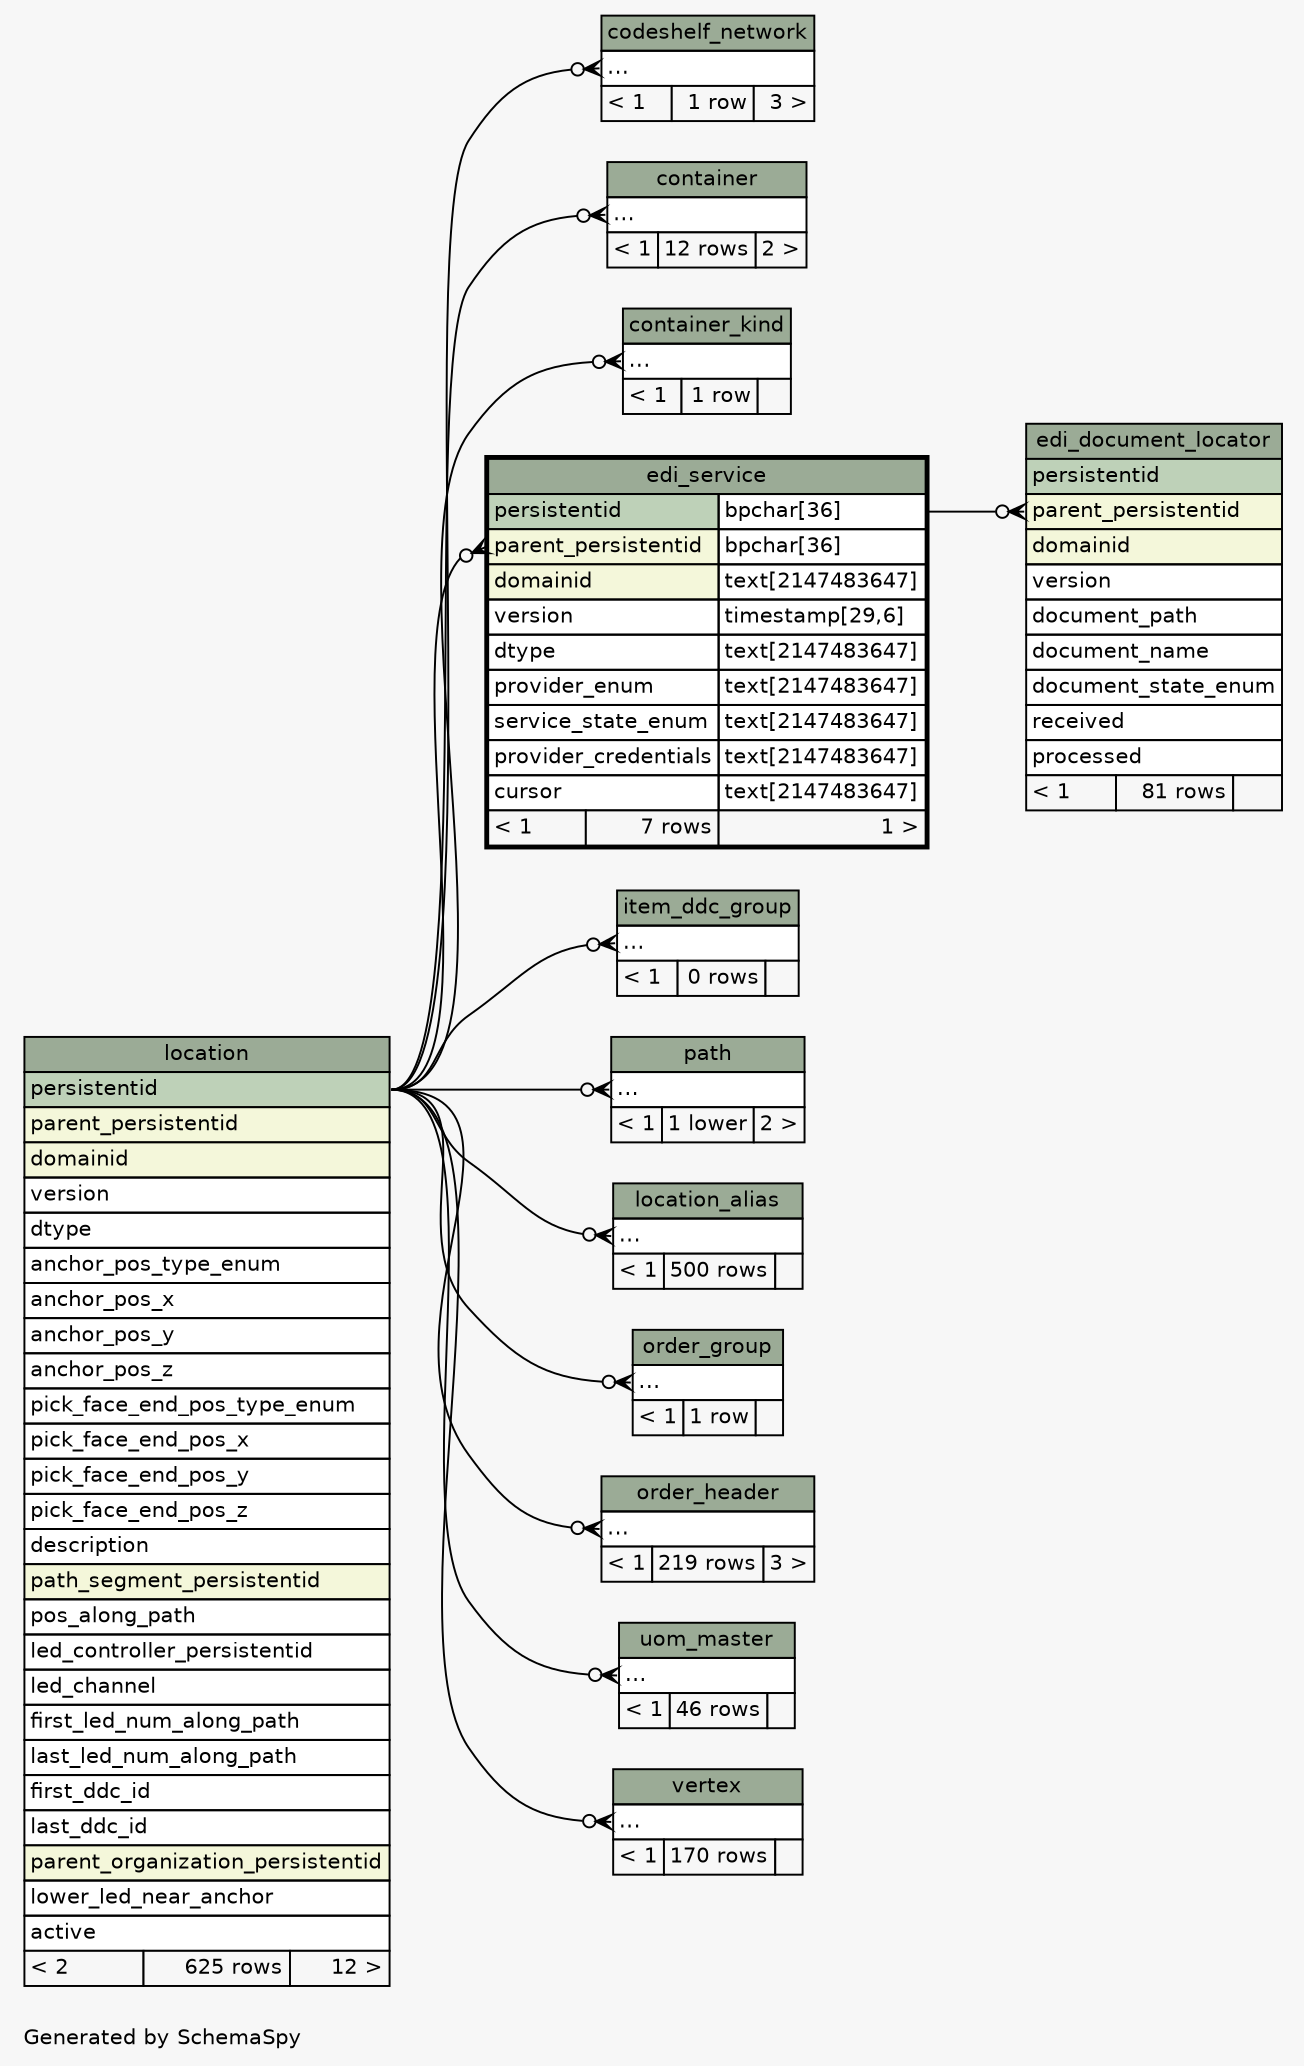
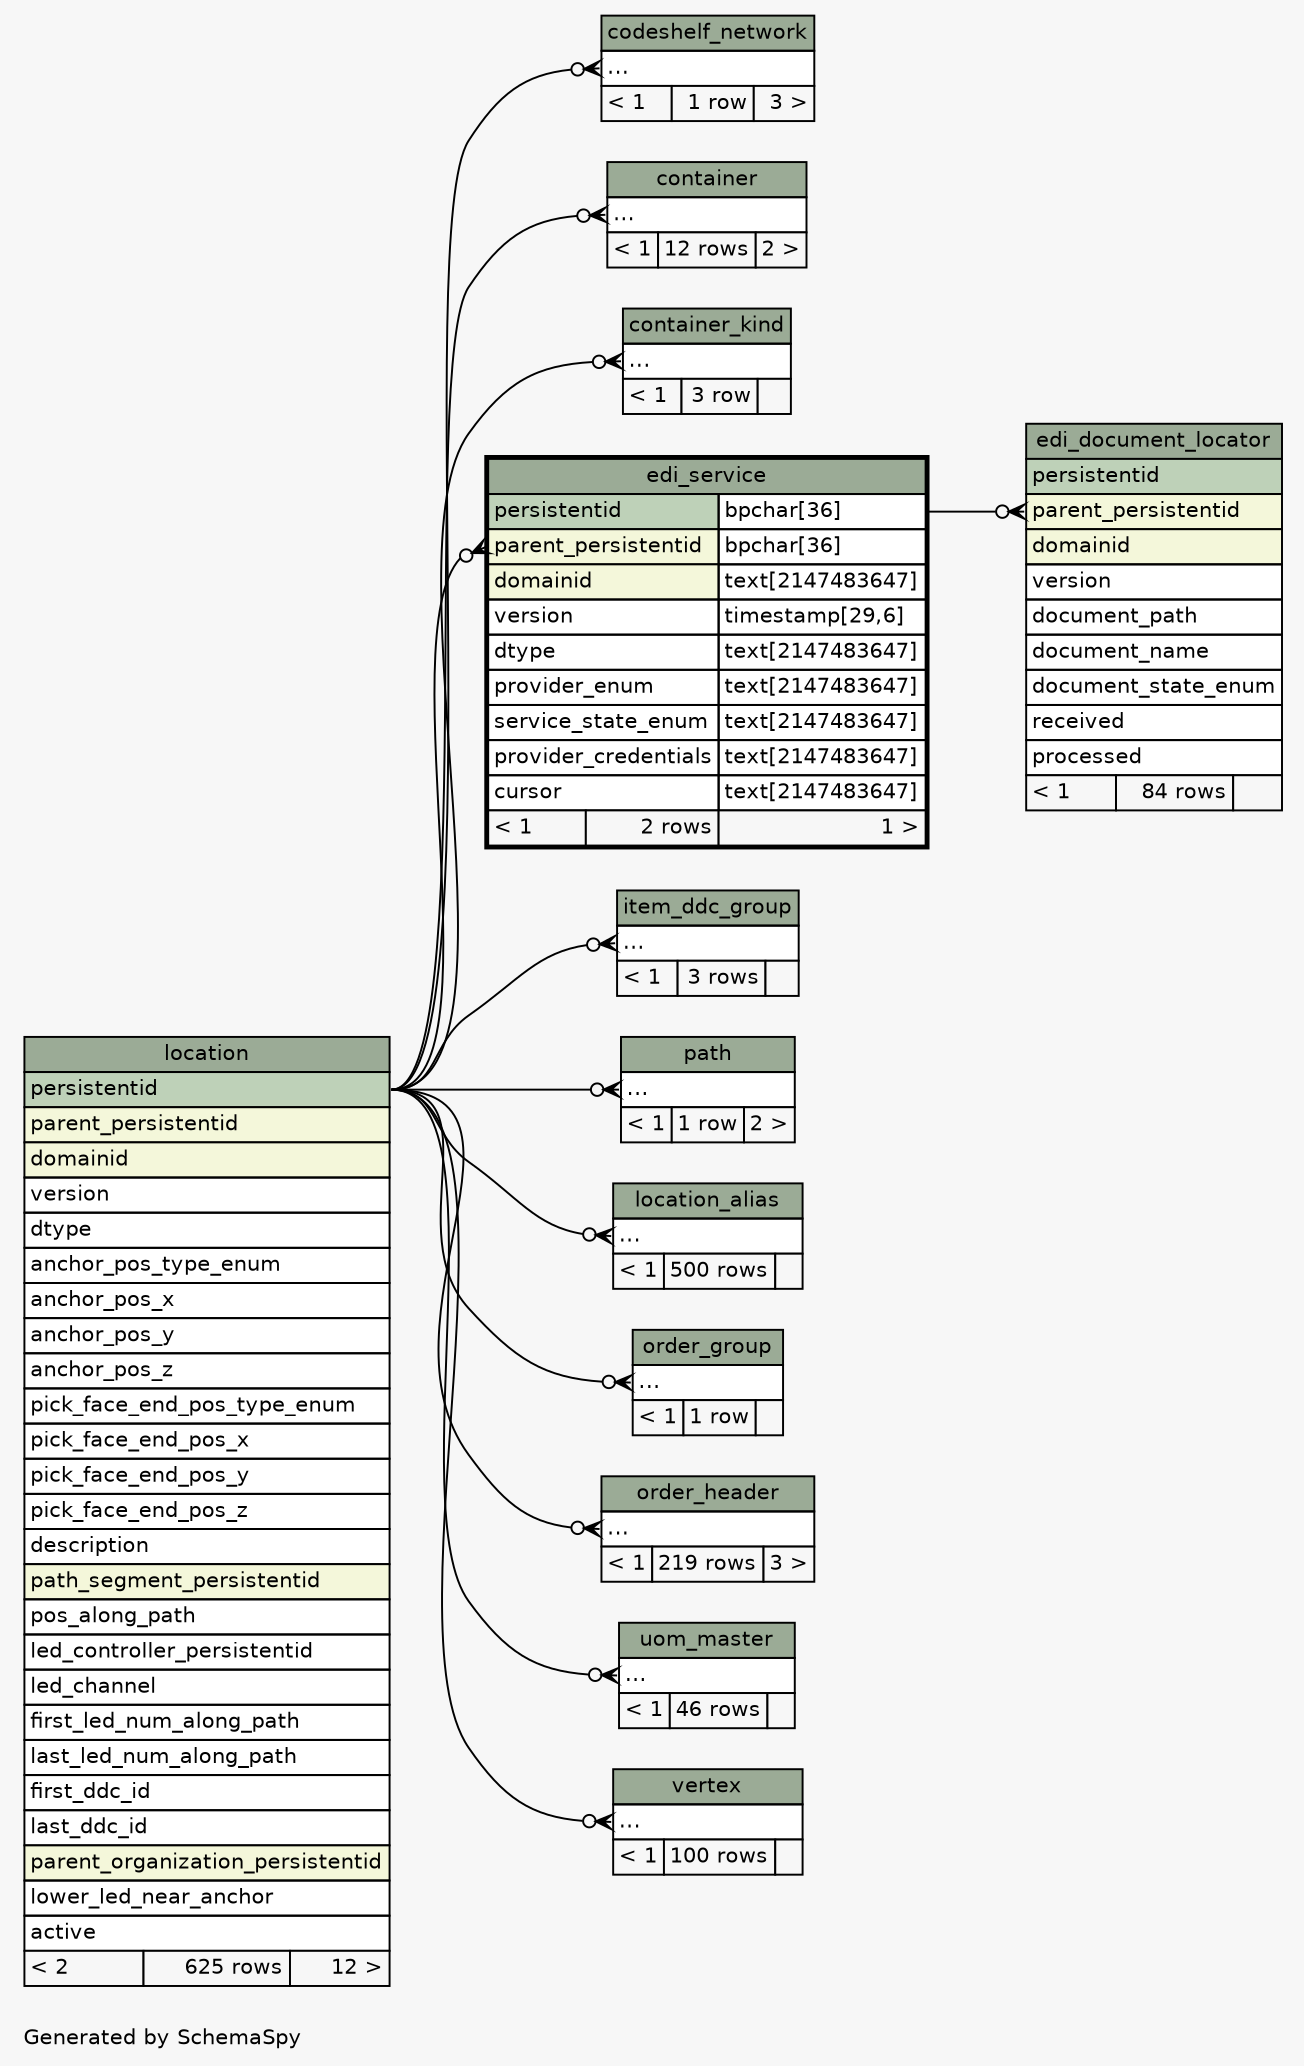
(722, 395) -> (722, 395)
(1184, 792) -> (1184, 792)
(677, 827) -> (677, 827)
(724, 977) -> (724, 977)
(708, 1124) -> (708, 1124)
(720, 1856) -> (720, 1856)
